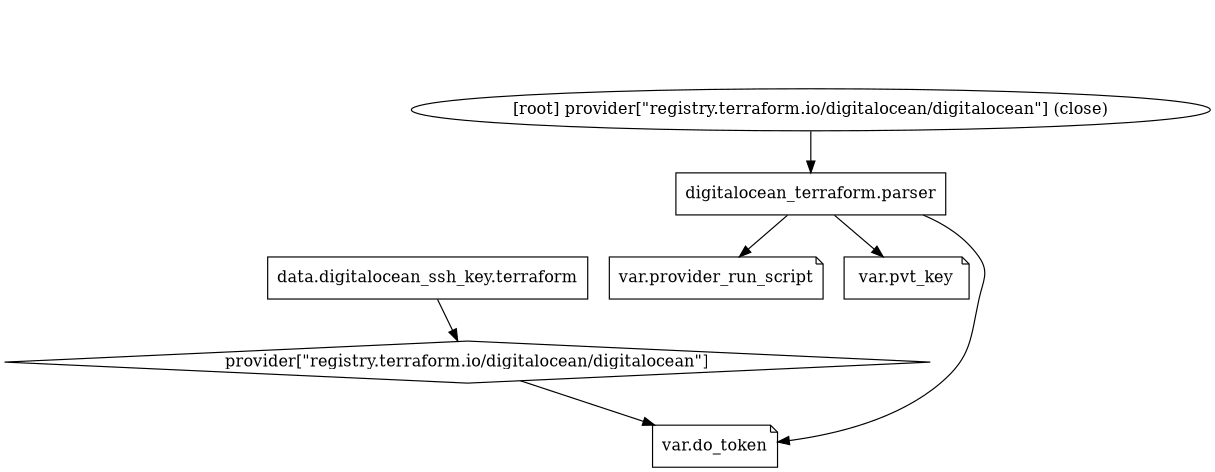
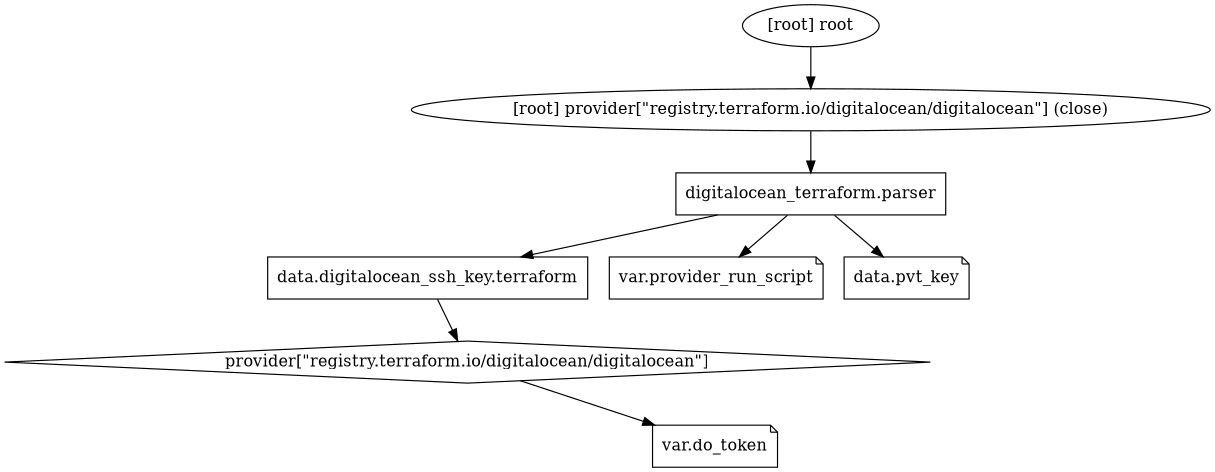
none -> (811, 26)
(907, 278) -> (907, 278)
(957, 367) -> (625, 235)
